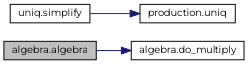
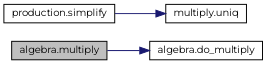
(50, 14) -> (59, 14)
(188, 14) -> (206, 14)
(50, 51) -> (59, 51)
